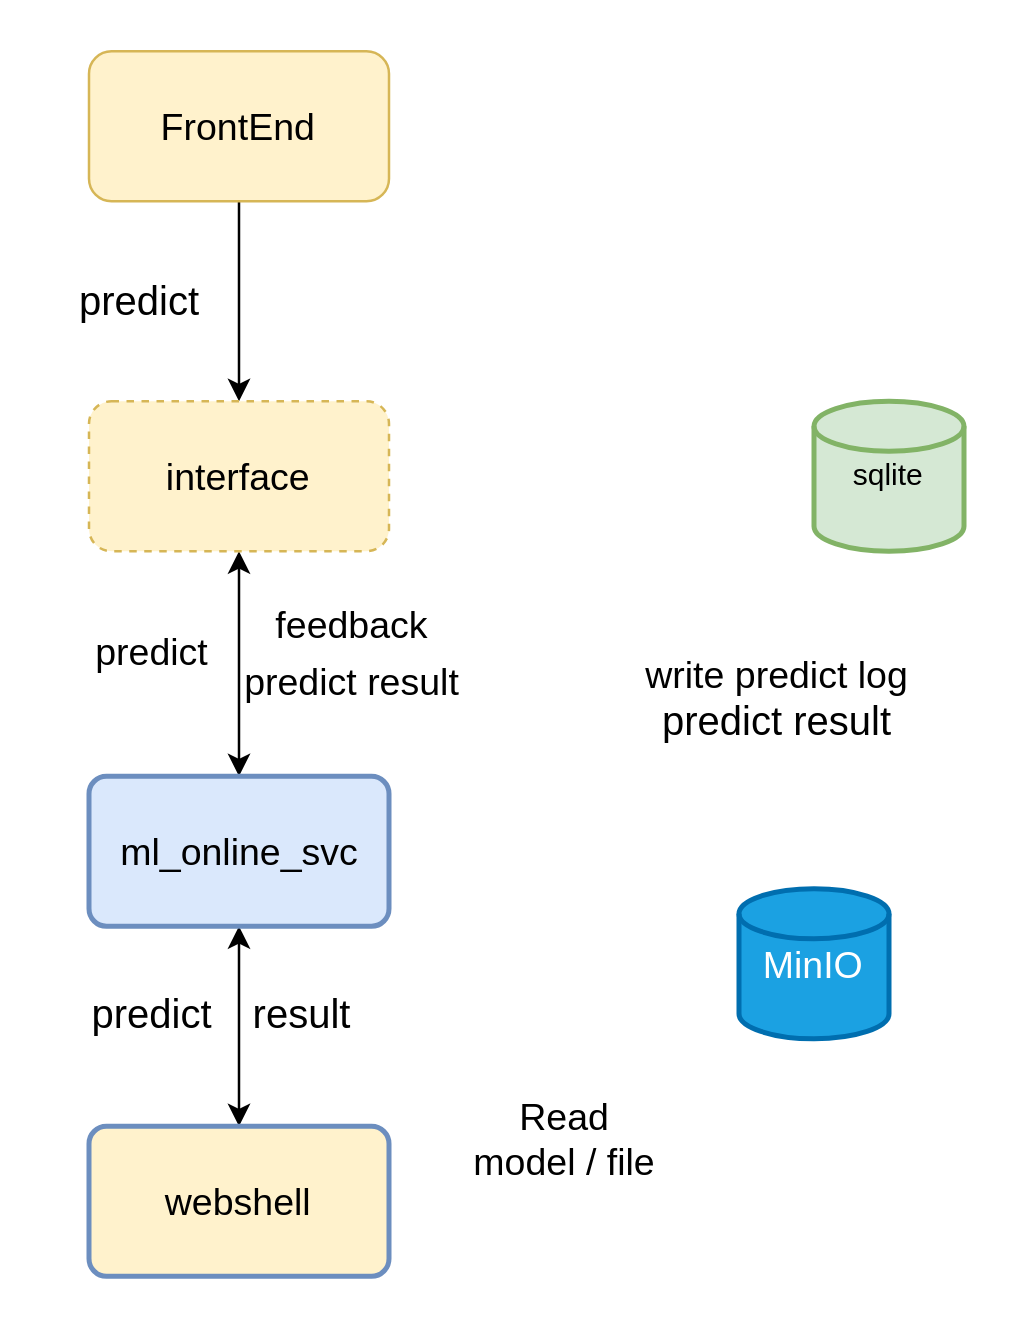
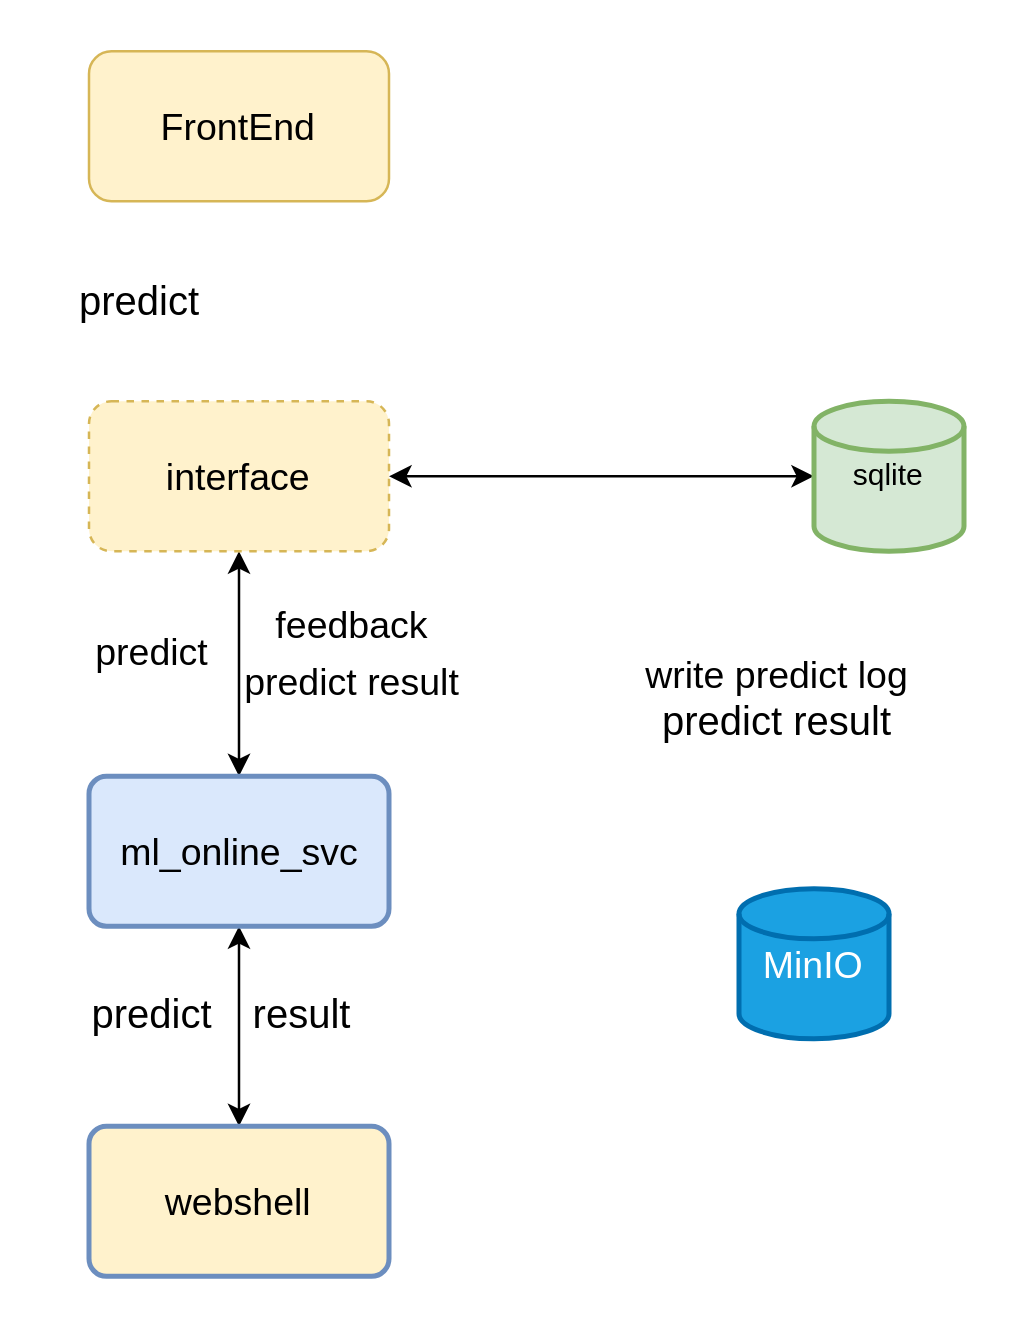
(239, 293) -> none
none -> (601, 476)
(564, 1139) -> none
